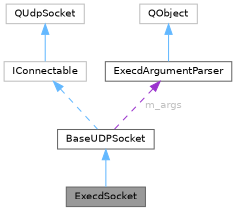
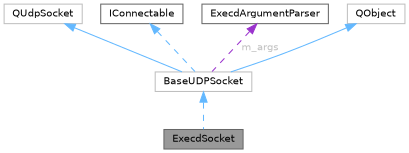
(45, 48) -> (128, 50)
(169, 48) -> (289, 51)
(45, 71) -> (142, 14)
(106, 139) -> (203, 82)
(106, 173) -> (203, 116)
